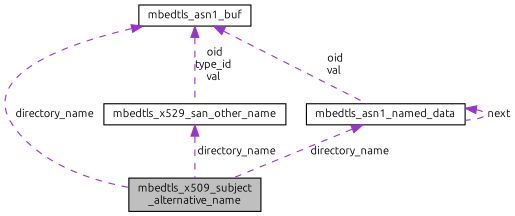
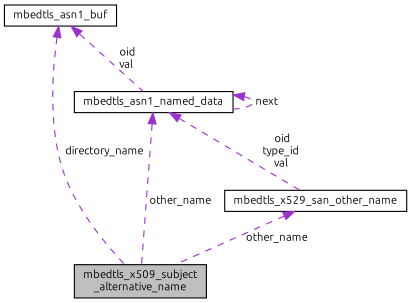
(195, 71) -> (239, 154)
(235, 151) -> (276, 238)
(349, 151) -> (179, 201)
